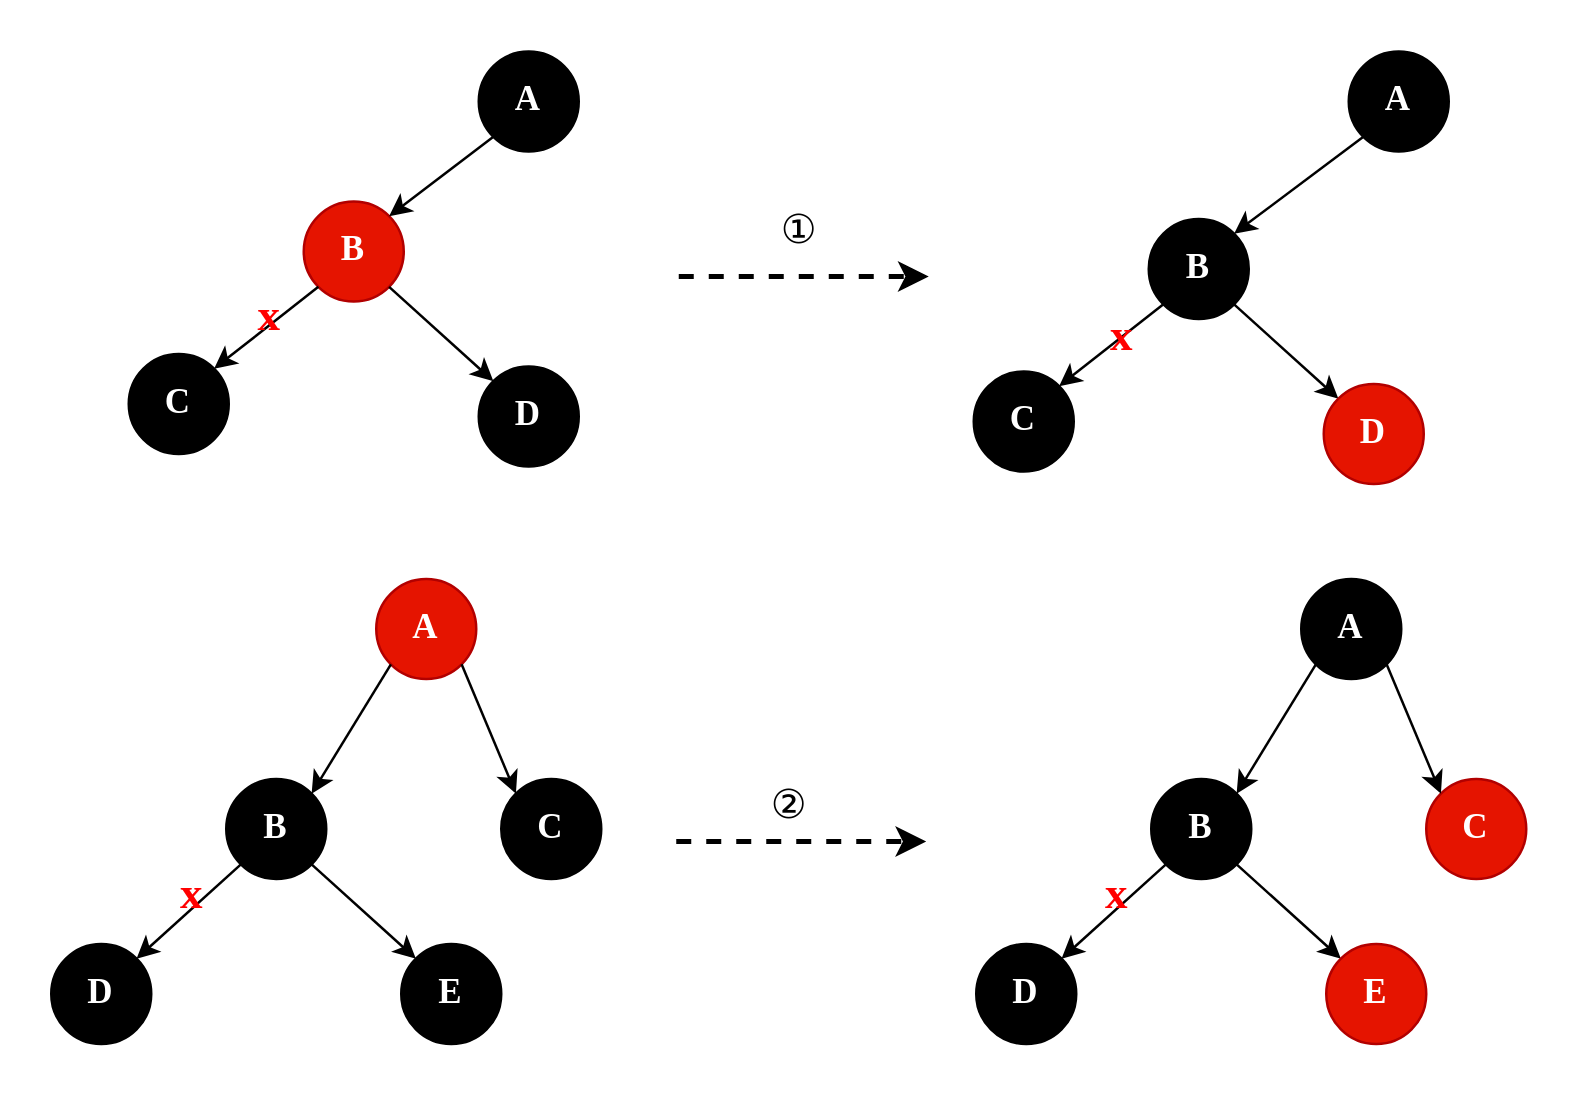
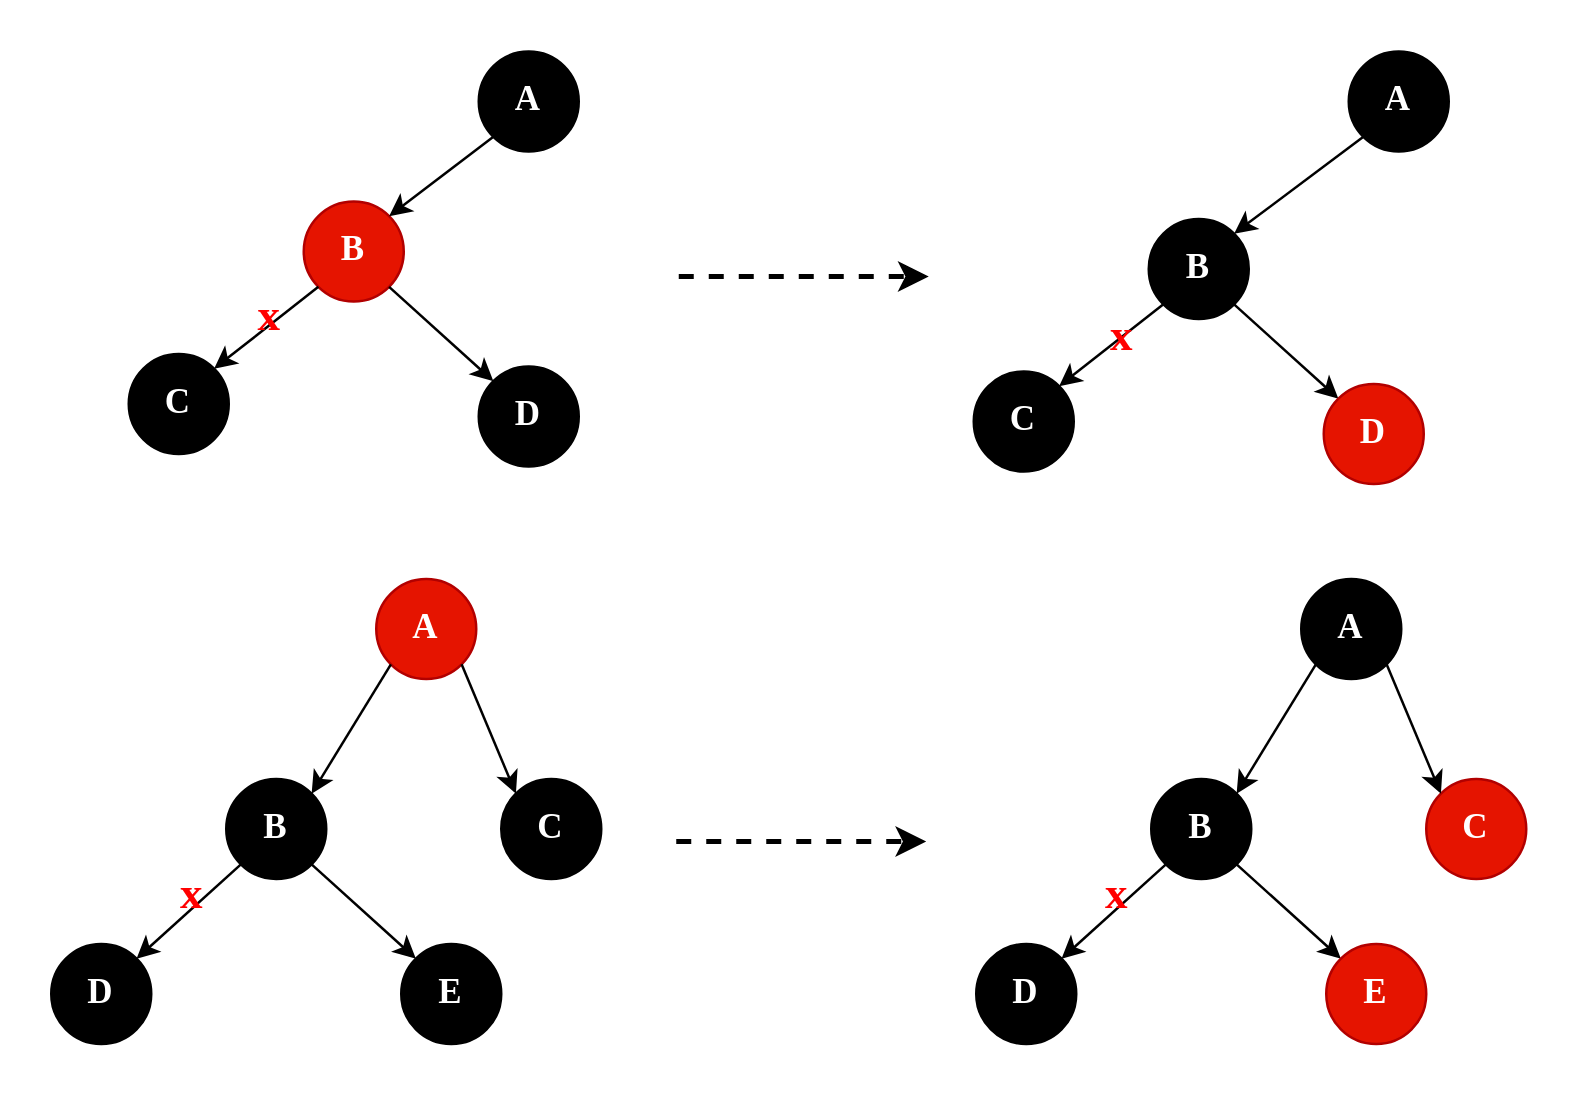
(799, 229) -> none
(789, 804) -> none
